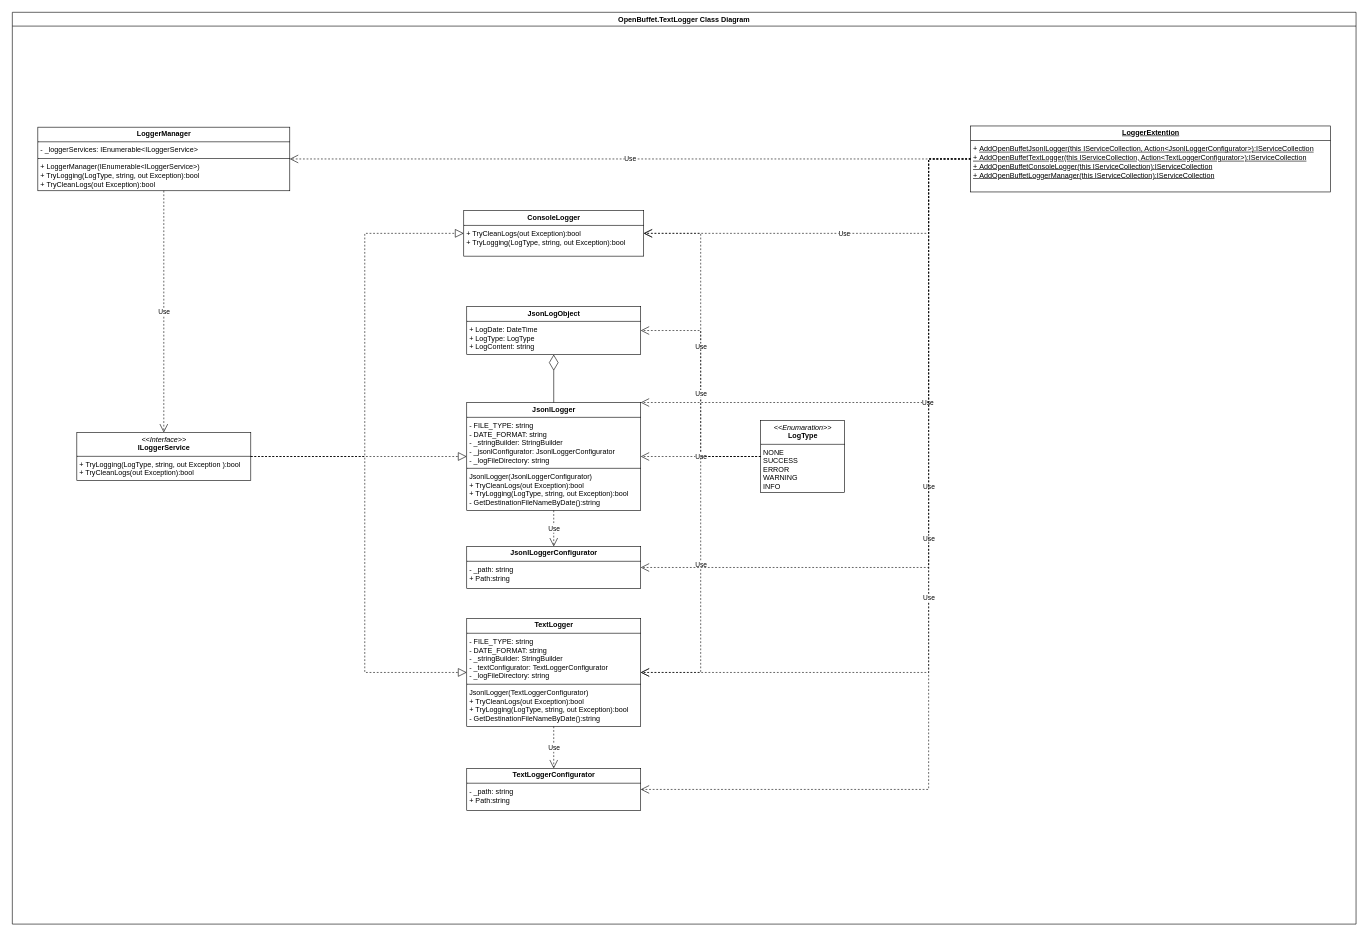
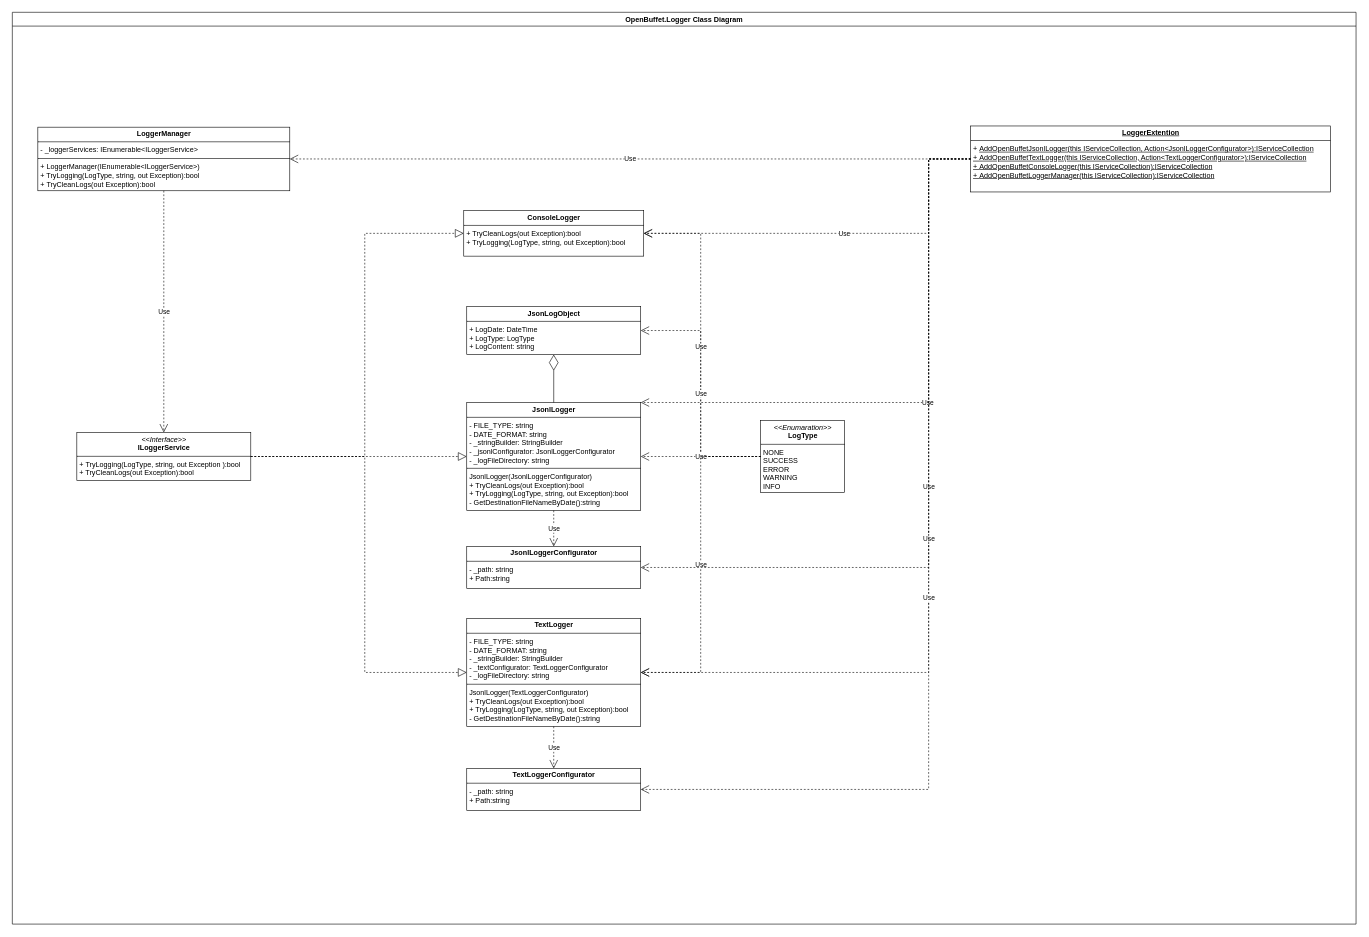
(684, 20) -> (684, 20)
